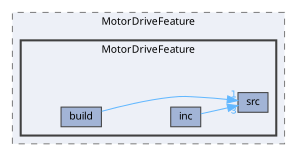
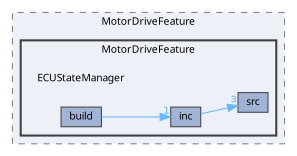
none -> (81, 79)
(164, 98) -> (131, 117)
